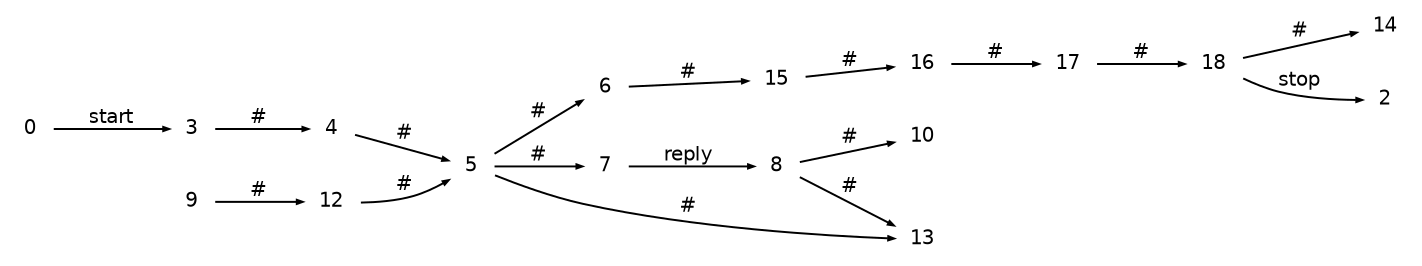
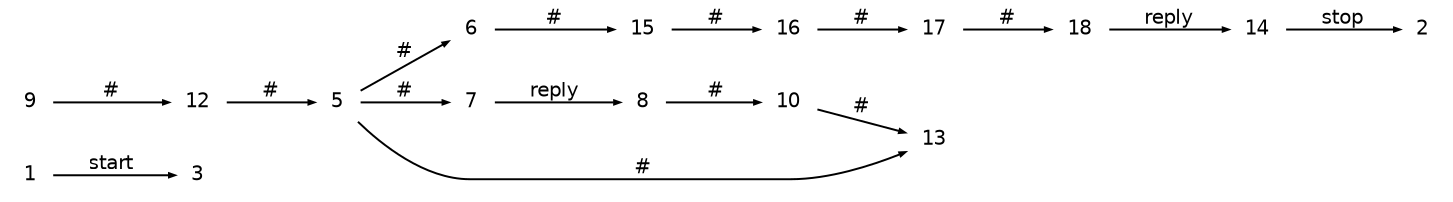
(1300, 32) -> (1169, 19)
(1298, 96) -> (1340, 30)
(31, 129) -> (31, 175)
(332, 129) -> none
(844, 200) -> (858, 120)
